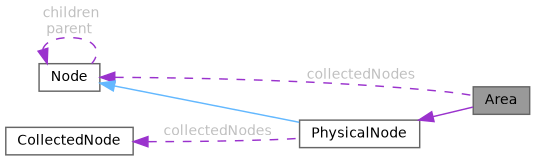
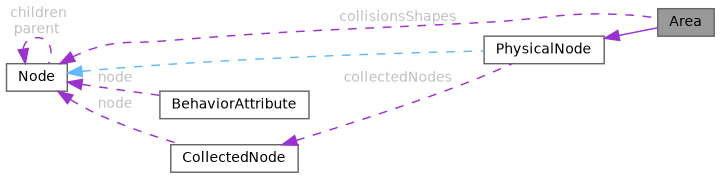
(360, 75) -> (397, 17)
(207, 104) -> (283, 58)
none -> (234, 105)
none -> (125, 125)
